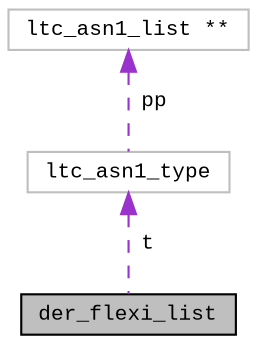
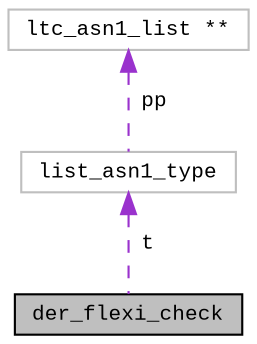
(129, 172) -> (129, 172)
(129, 314) -> (129, 314)
